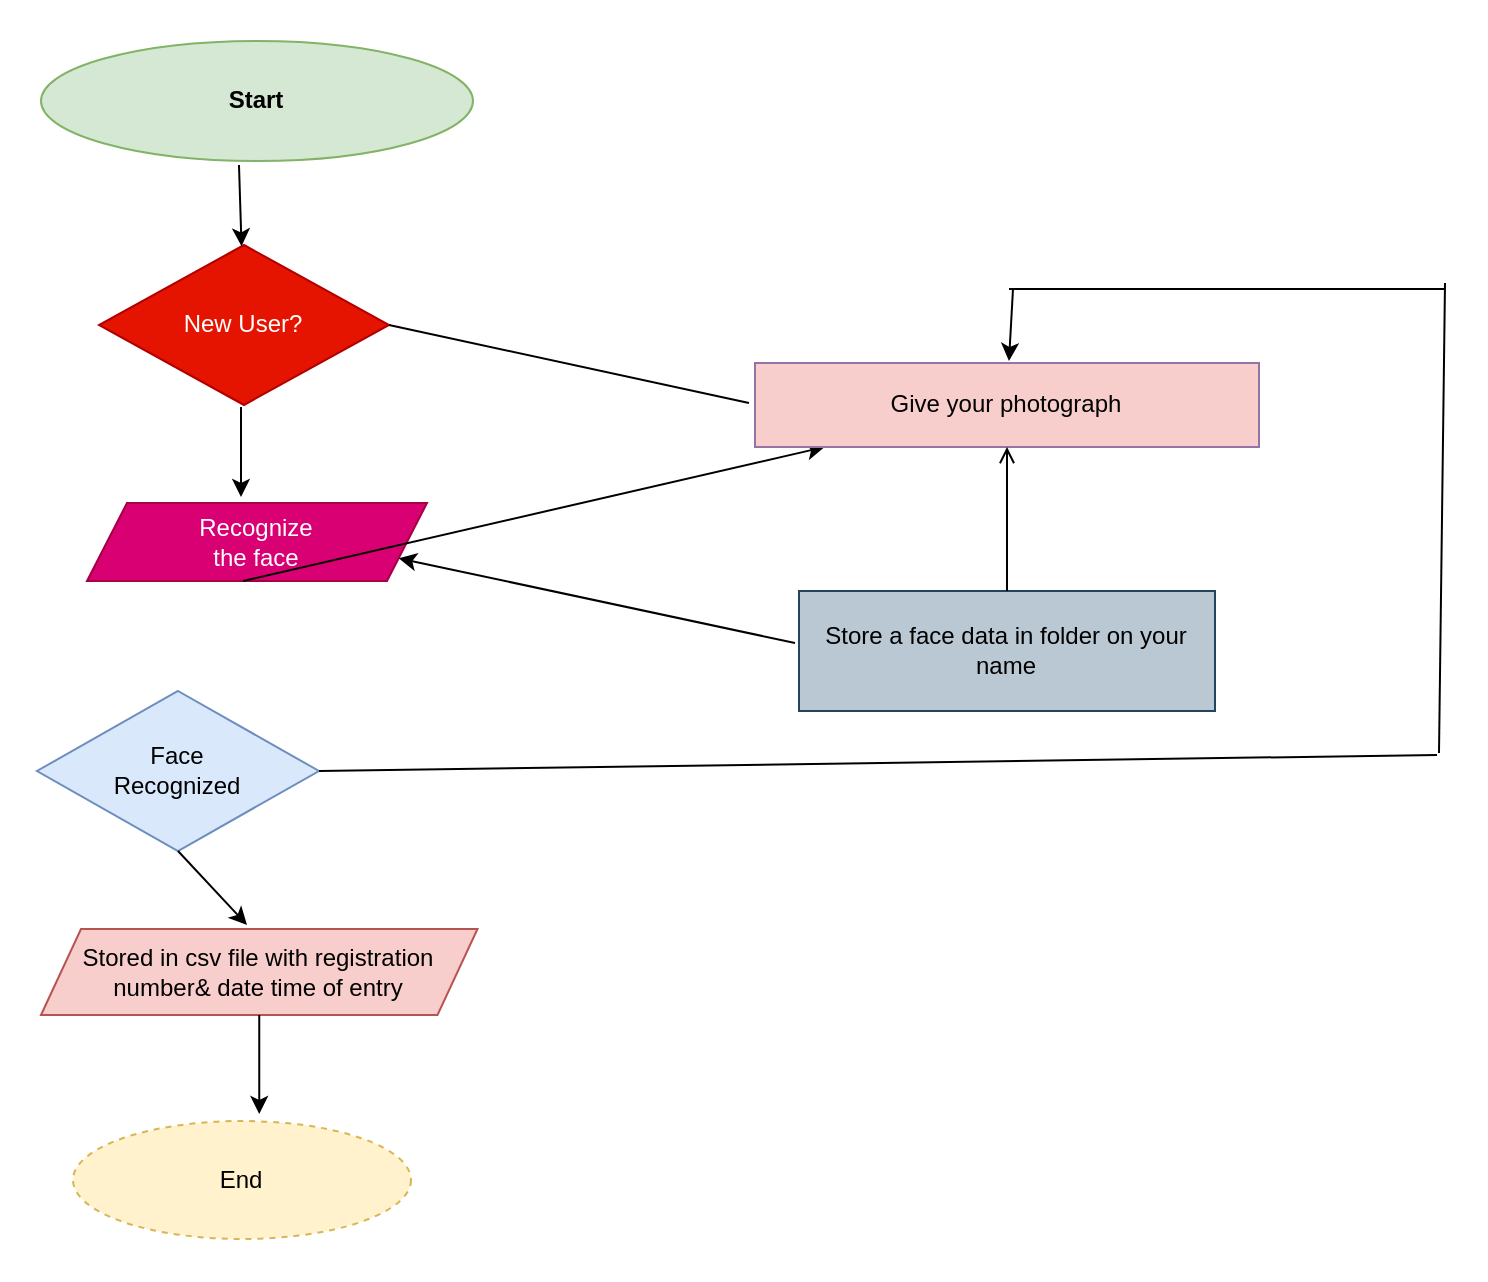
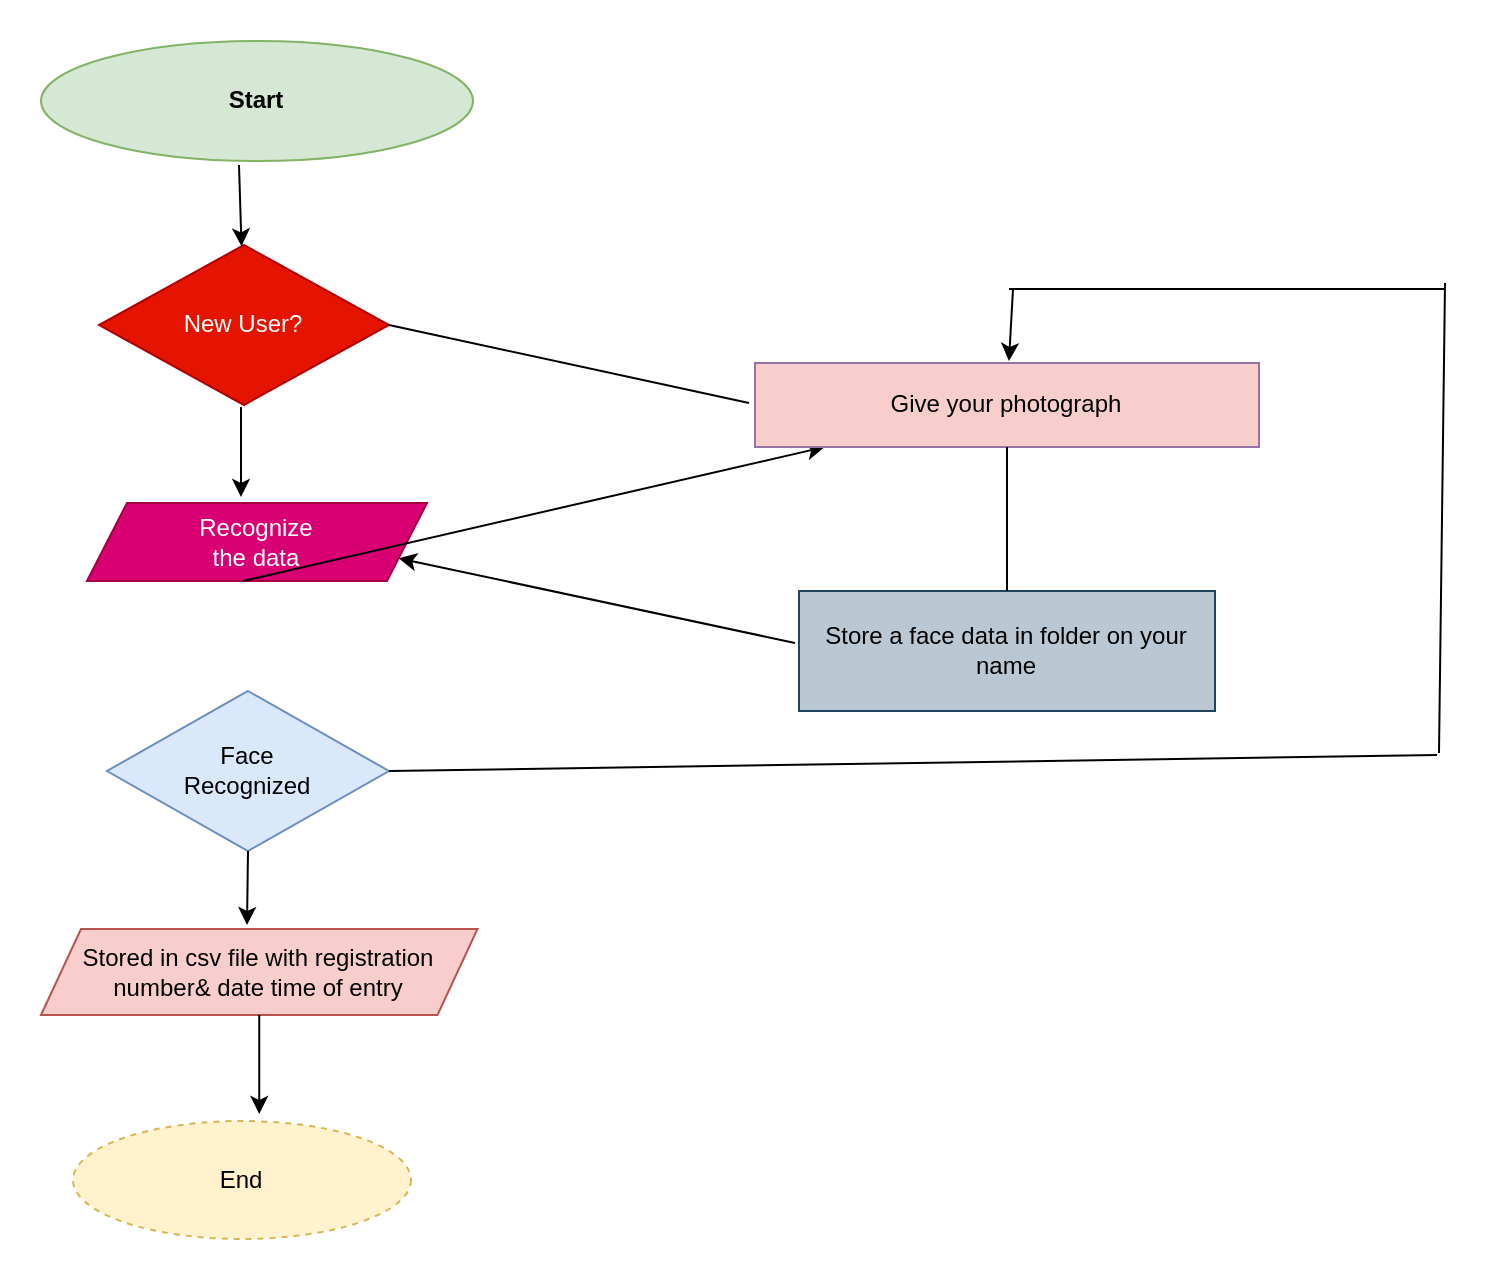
(1007, 454) -> (1007, 453)
(257, 543) -> (257, 543)
(178, 771) -> (248, 771)
